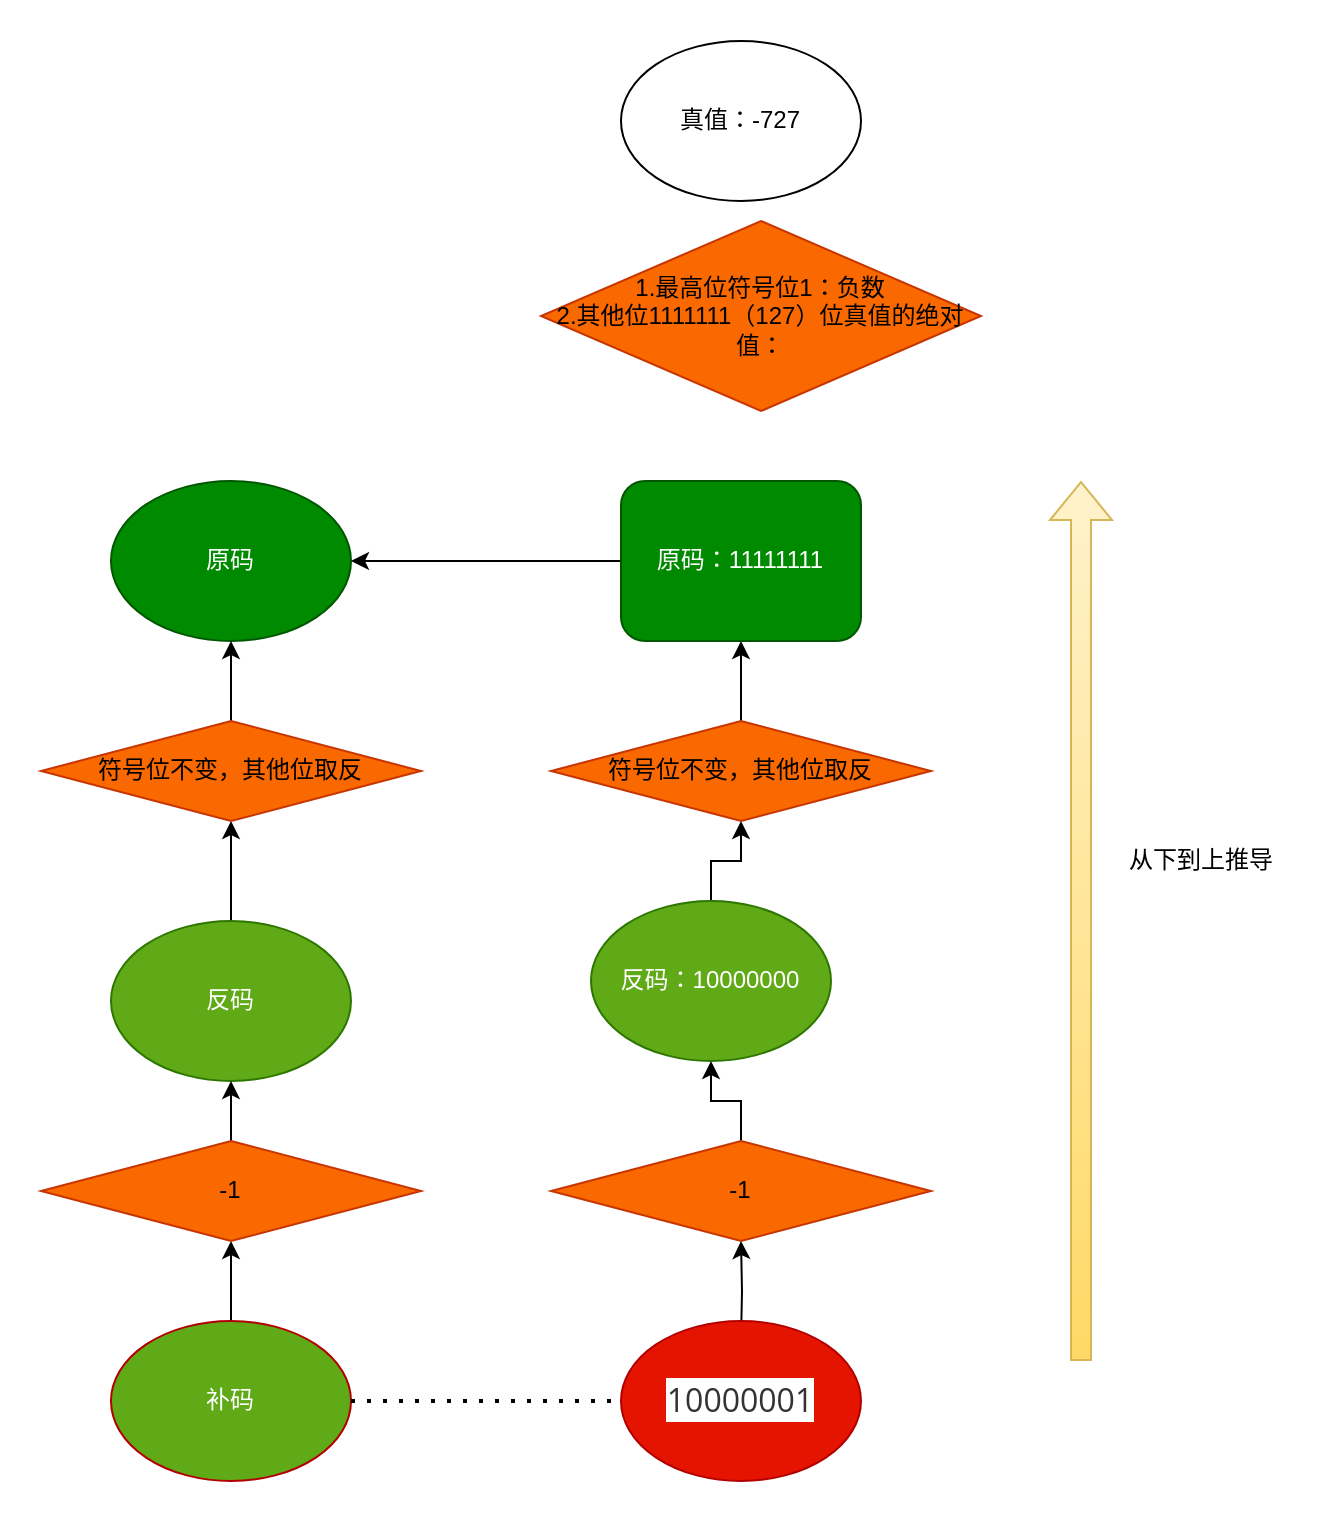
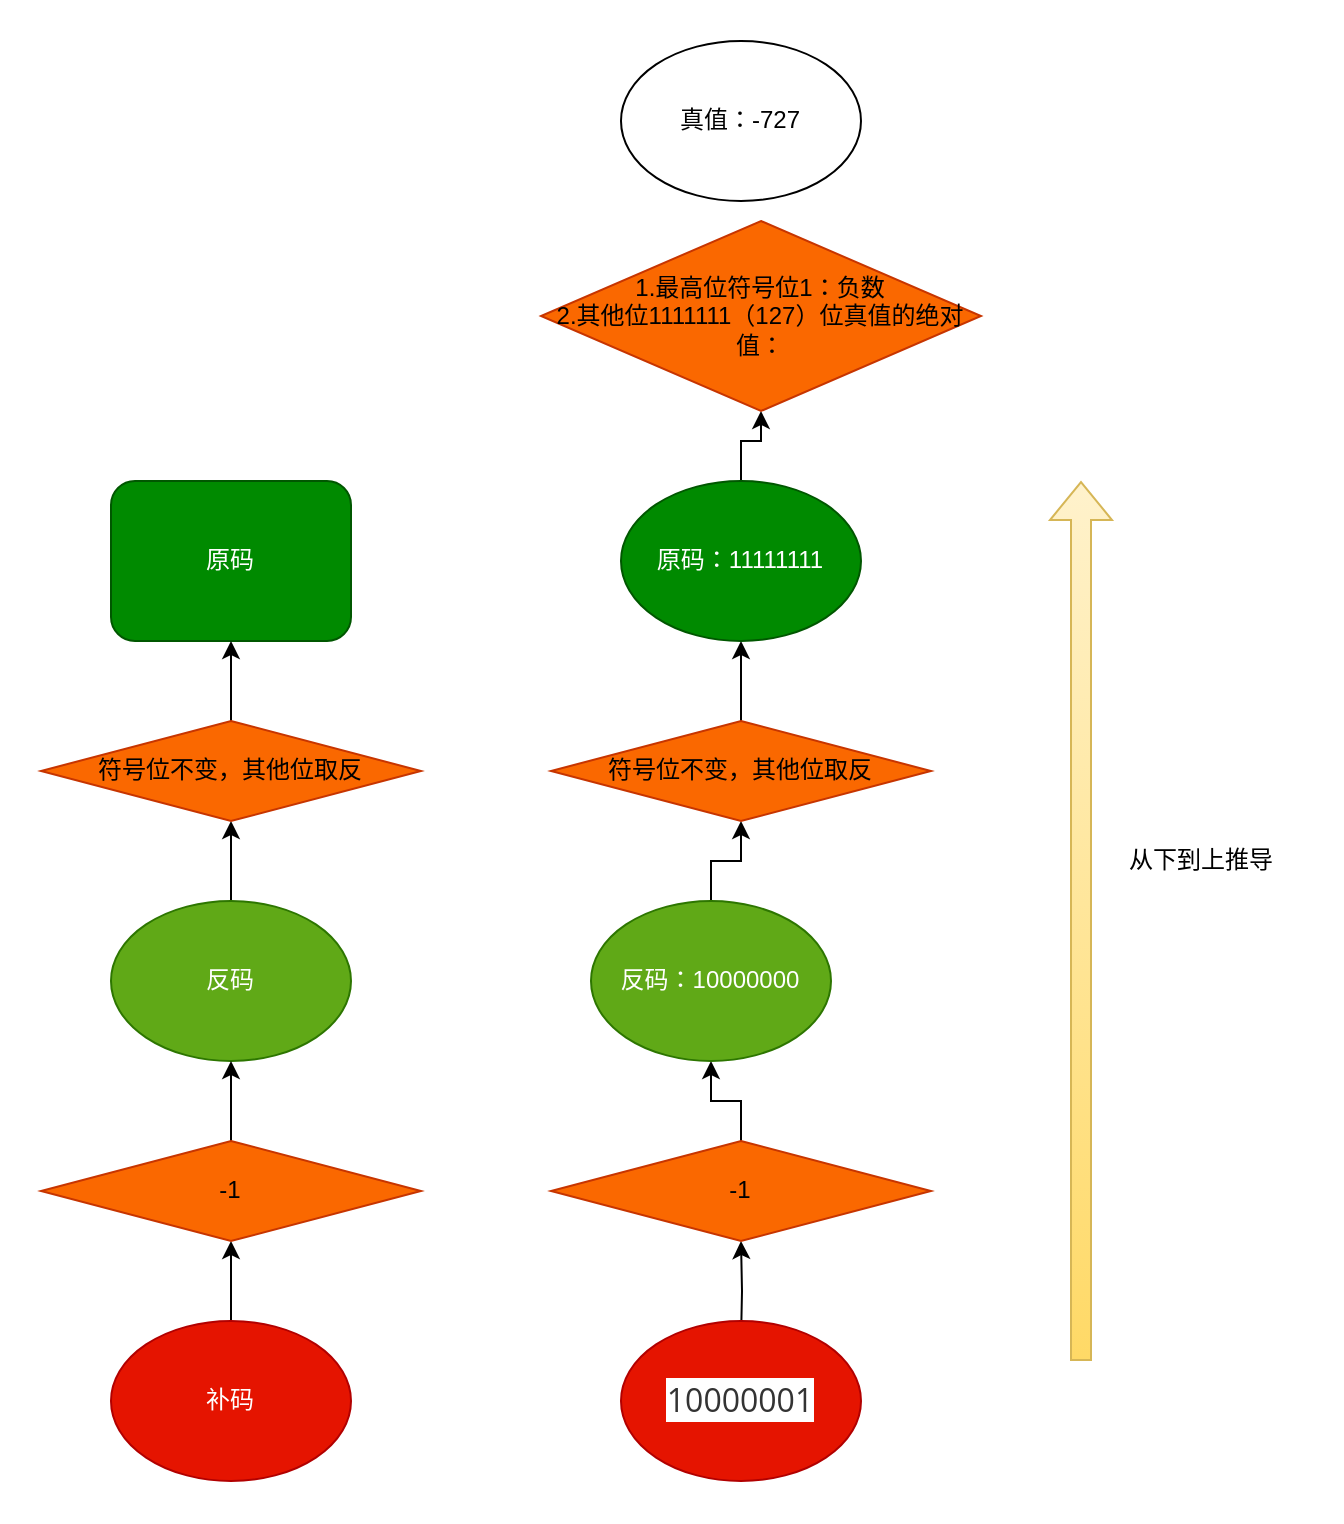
(231, 561) -> (231, 561)
(493, 561) -> (741, 443)
(741, 561) -> (741, 561)
(231, 1001) -> (231, 981)
(231, 1401) -> (231, 1401)
(368, 1401) -> none
